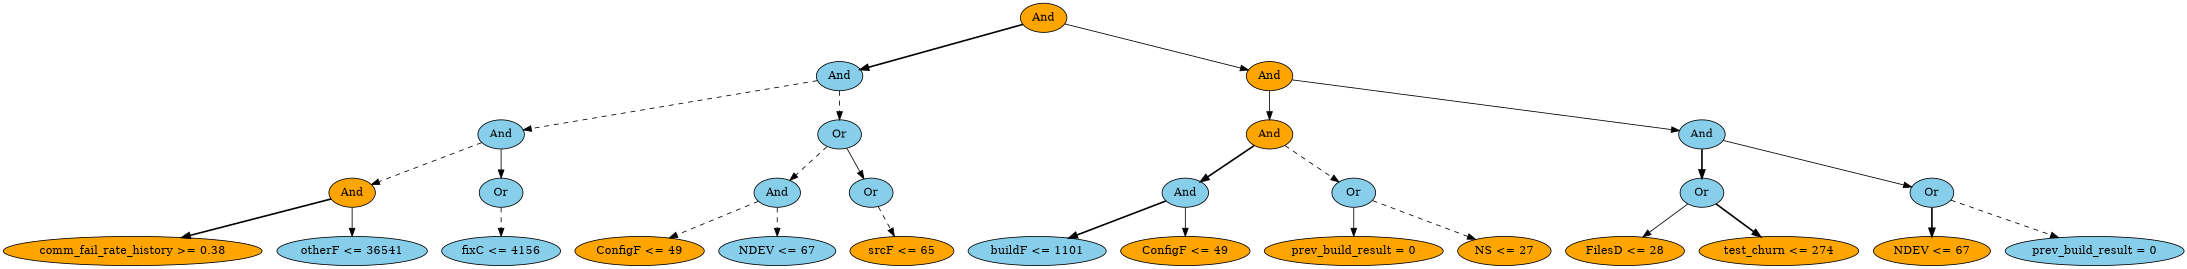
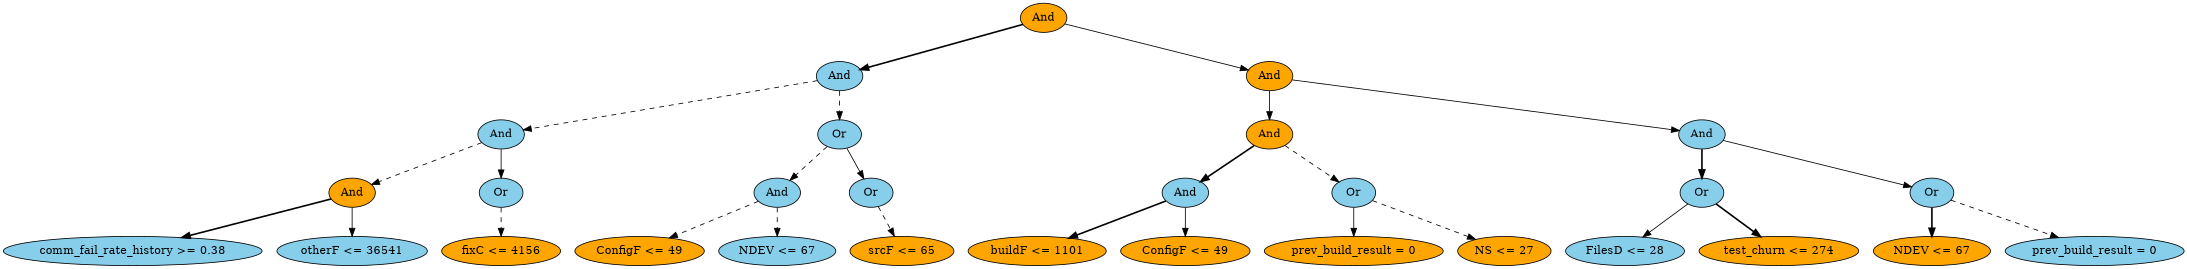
(133, 251) -> (133, 251)
(501, 251) -> (501, 251)
(1037, 251) -> (1037, 251)
(1625, 251) -> (1625, 251)
